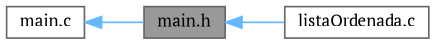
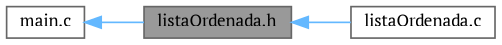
(185, 22) -> (218, 22)
